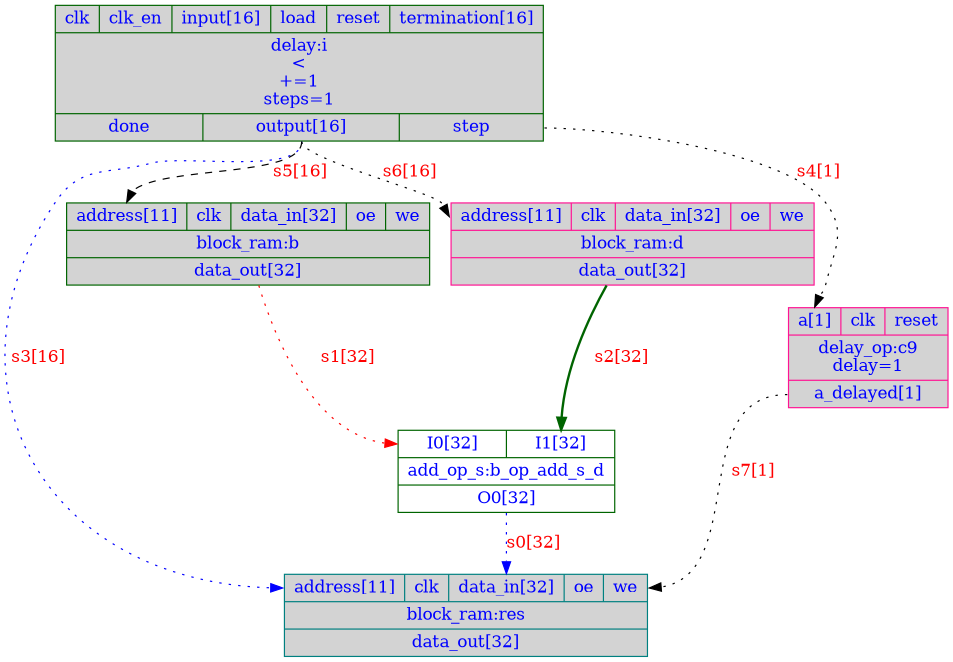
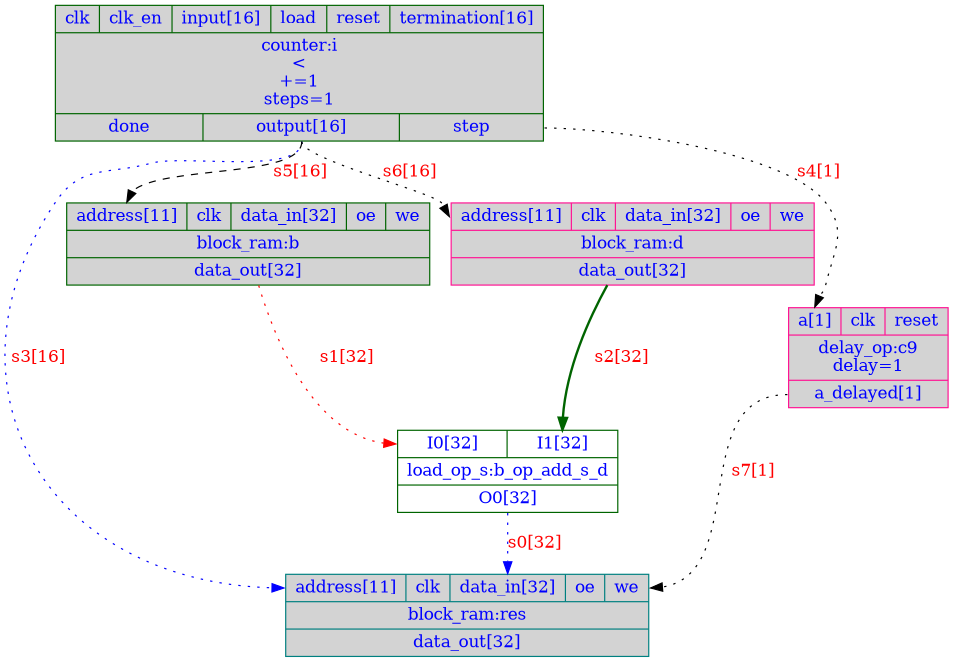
(299, 46) -> (299, 46)
(506, 471) -> (508, 471)
